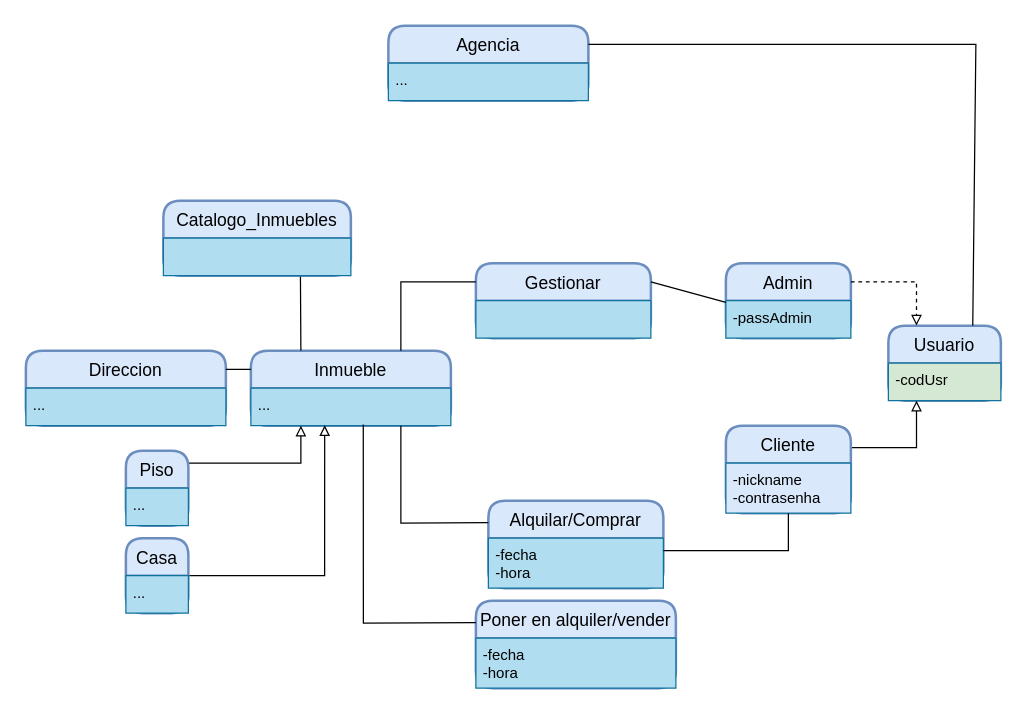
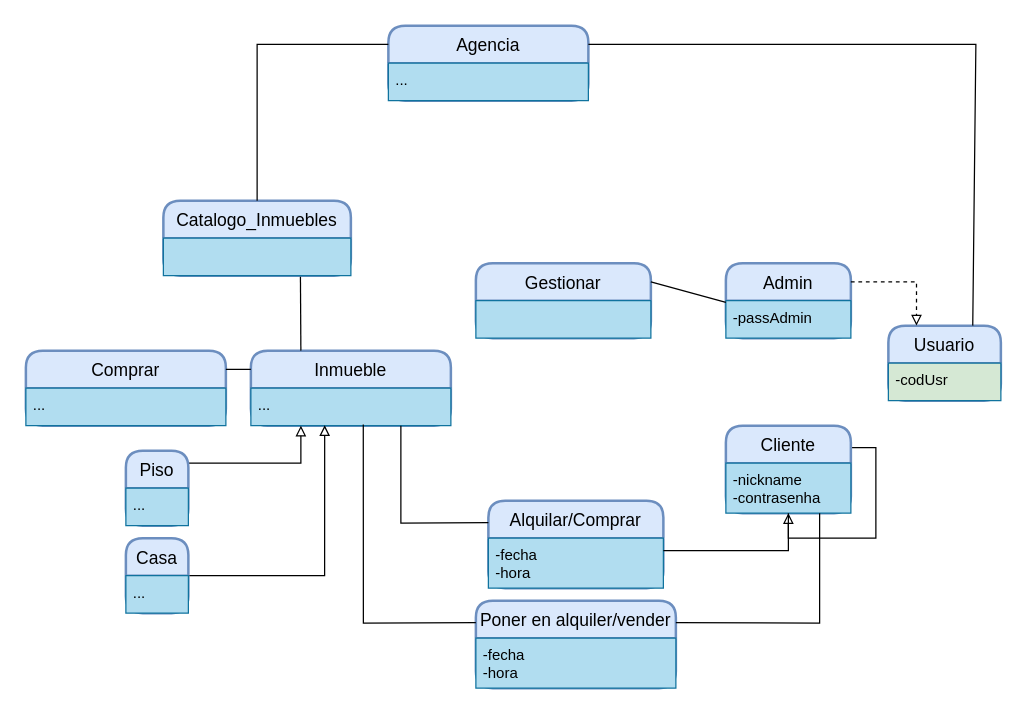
none -> (257, 57)
(404, 282) -> none
(125, 370) -> (125, 370)
(912, 448) -> (876, 534)
(788, 488) -> (788, 488)
none -> (801, 623)
